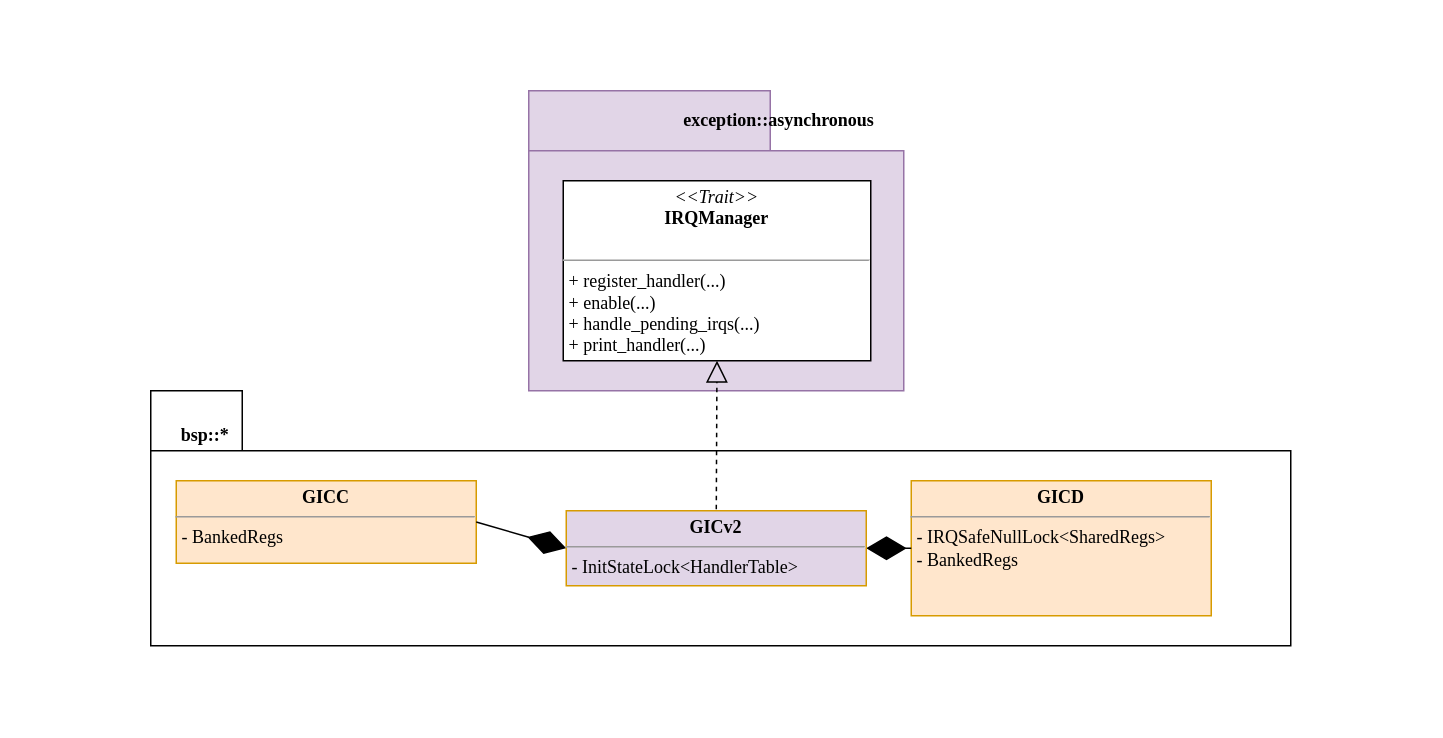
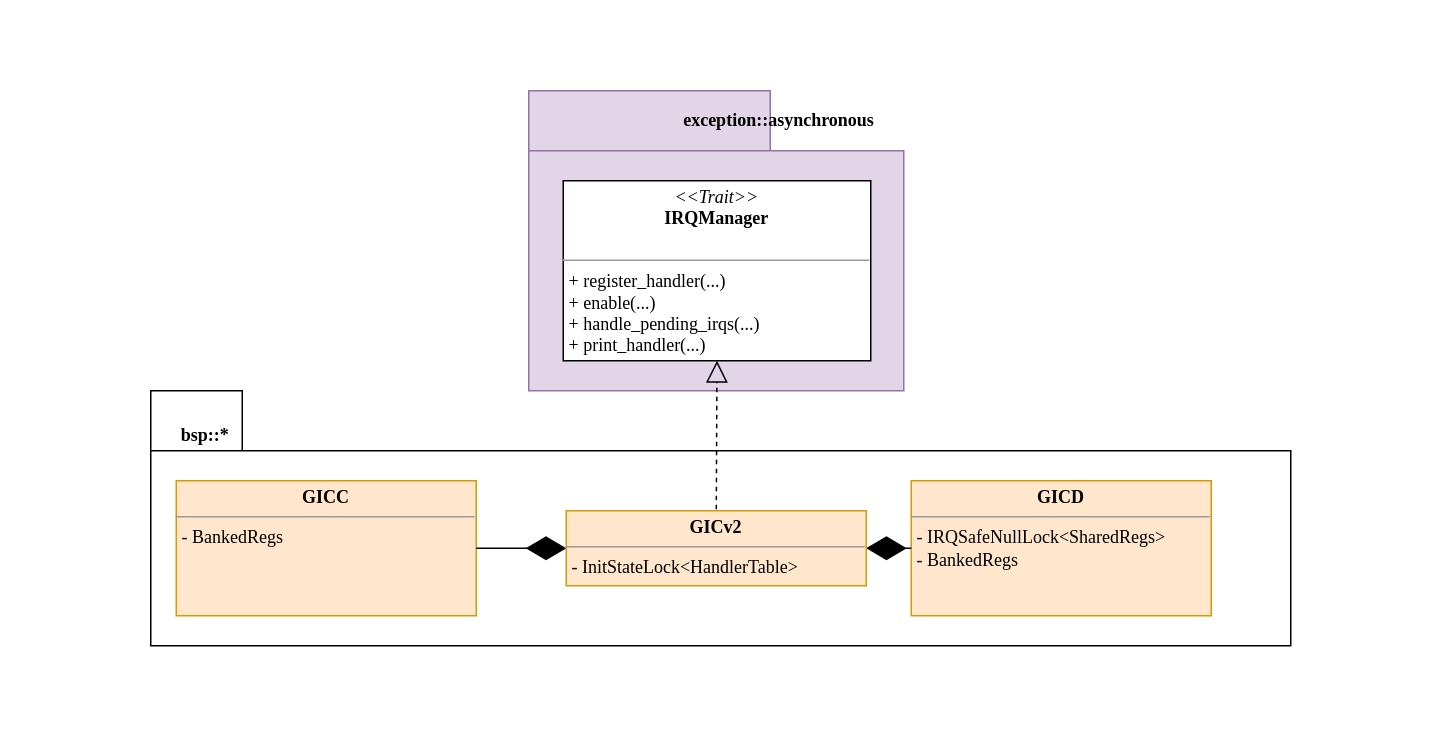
(326, 522) -> (326, 548)
(716, 548) -> (716, 548)
